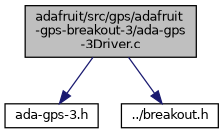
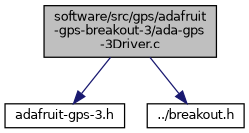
(111, 31) -> (130, 31)
(52, 116) -> (65, 116)
